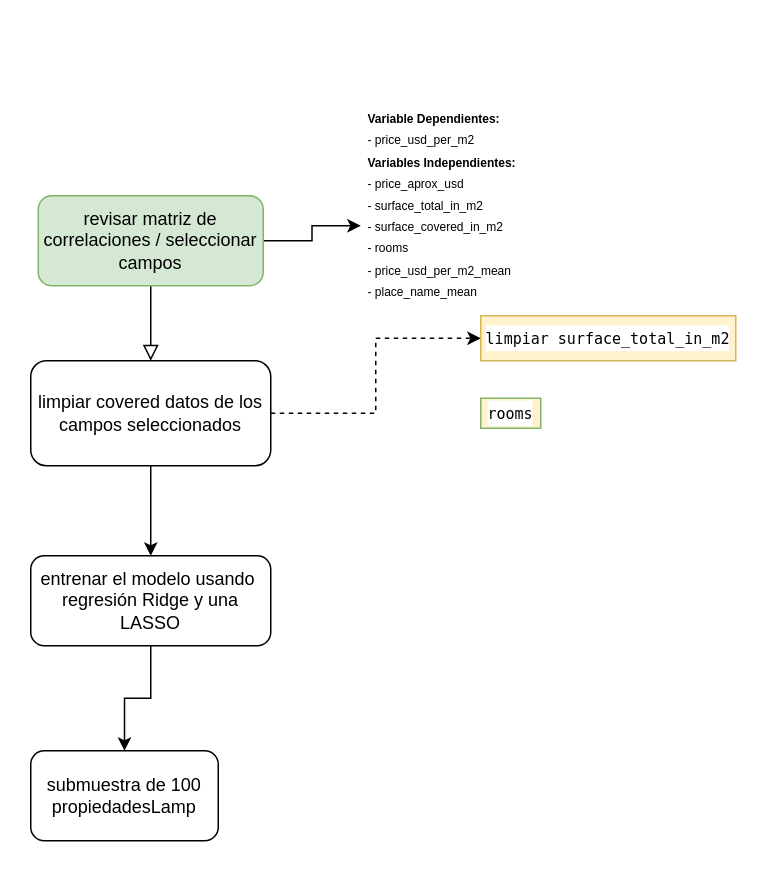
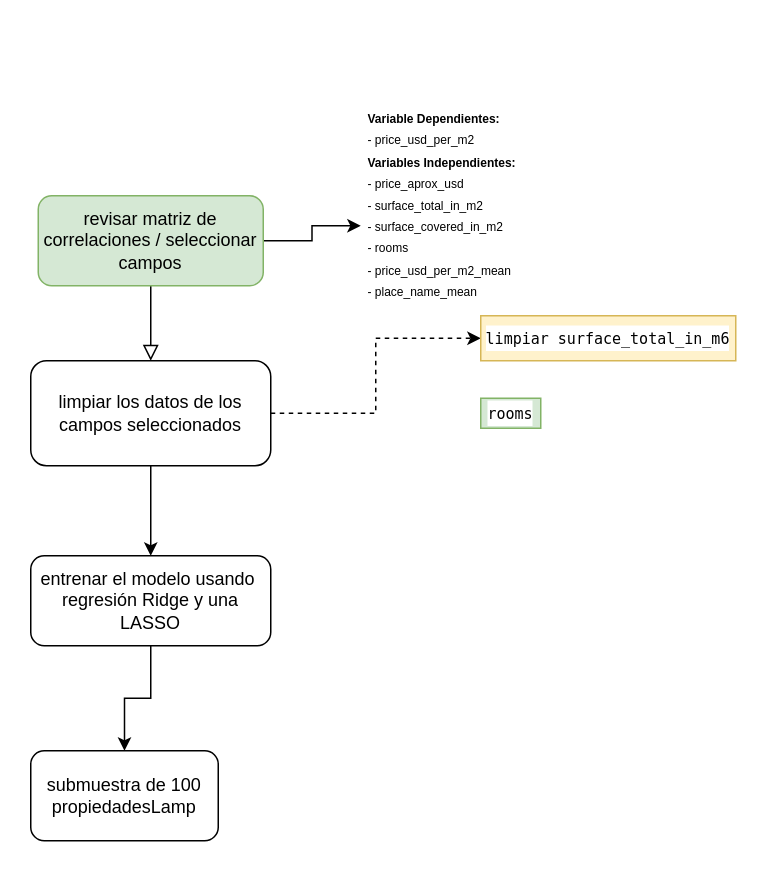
(608, 338) -> (608, 338)
(151, 413) -> (151, 413)
(511, 413) -> (511, 413)
